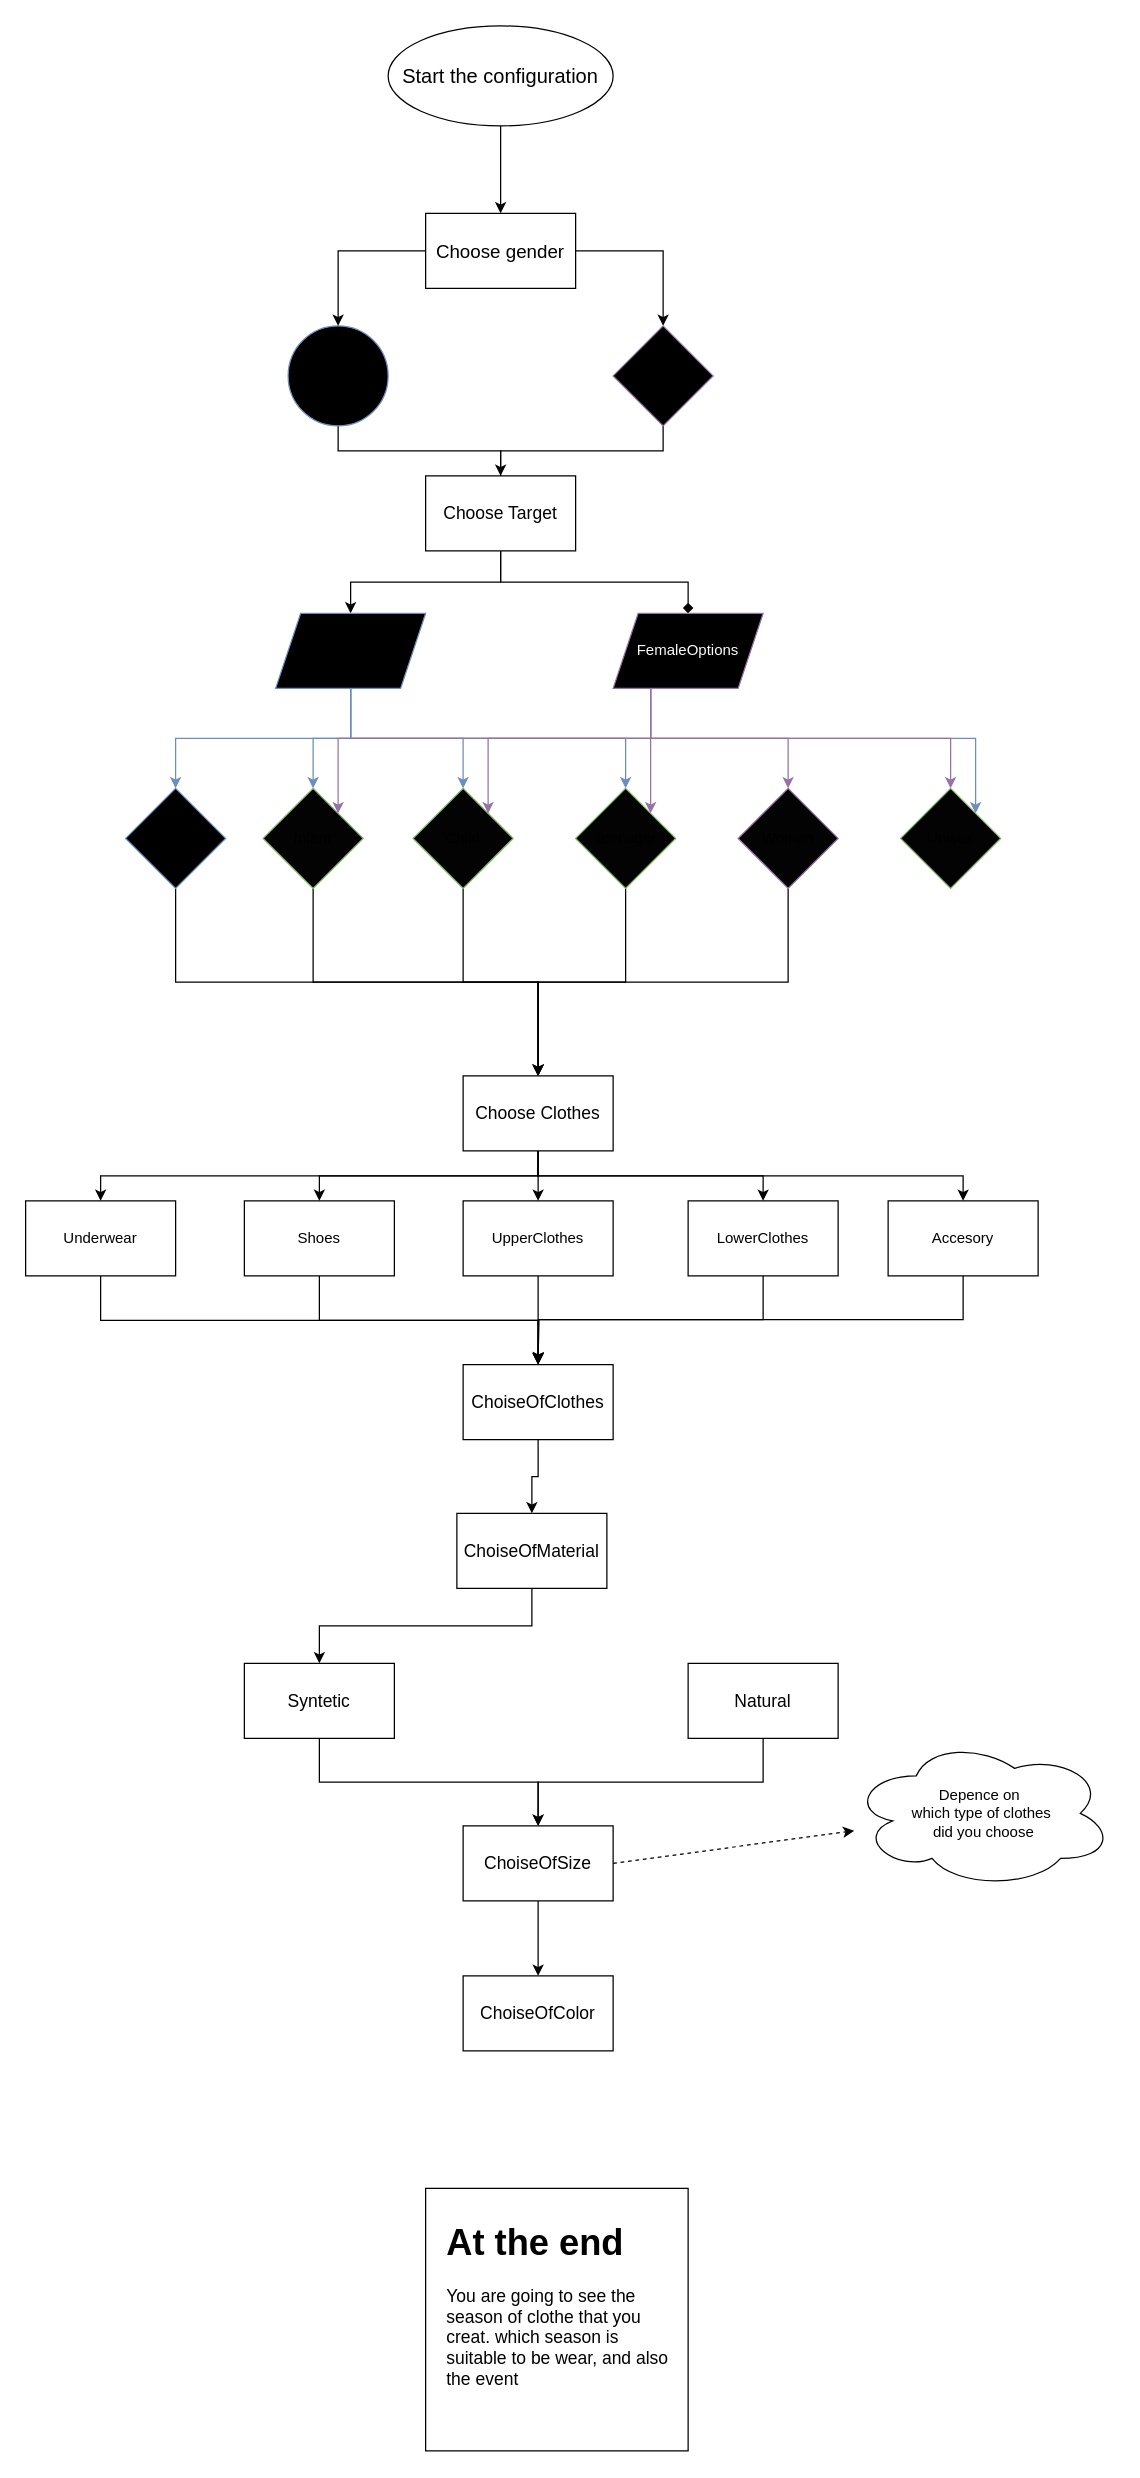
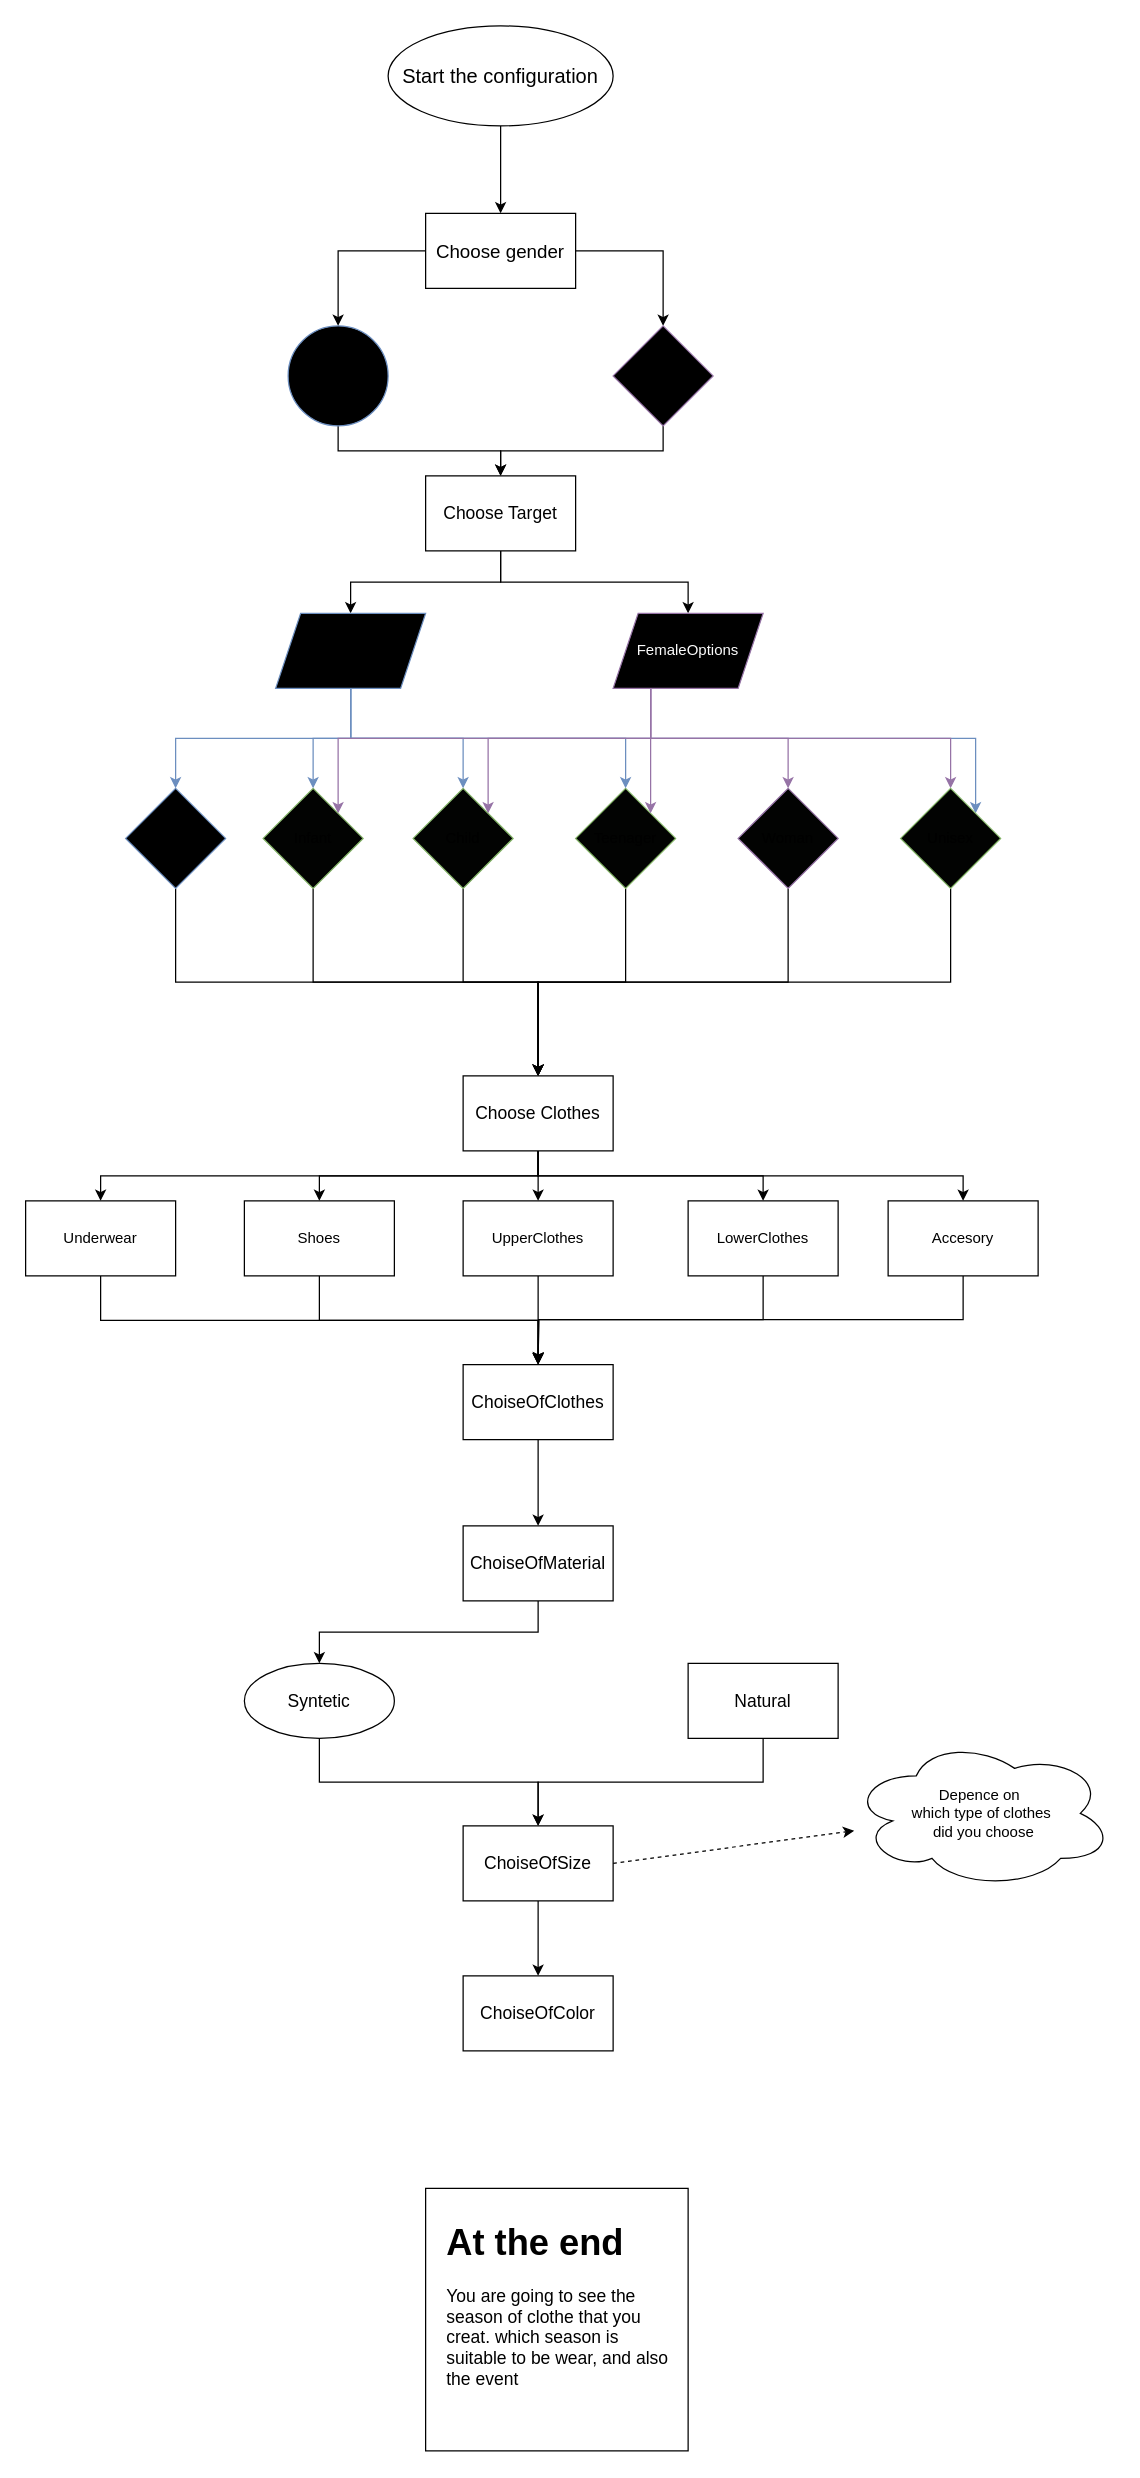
(501, 471) -> (501, 468)
(688, 602) -> (688, 603)
none -> (917, 982)
(532, 1551) -> (538, 1563)
(319, 1701) -> (319, 1701)
